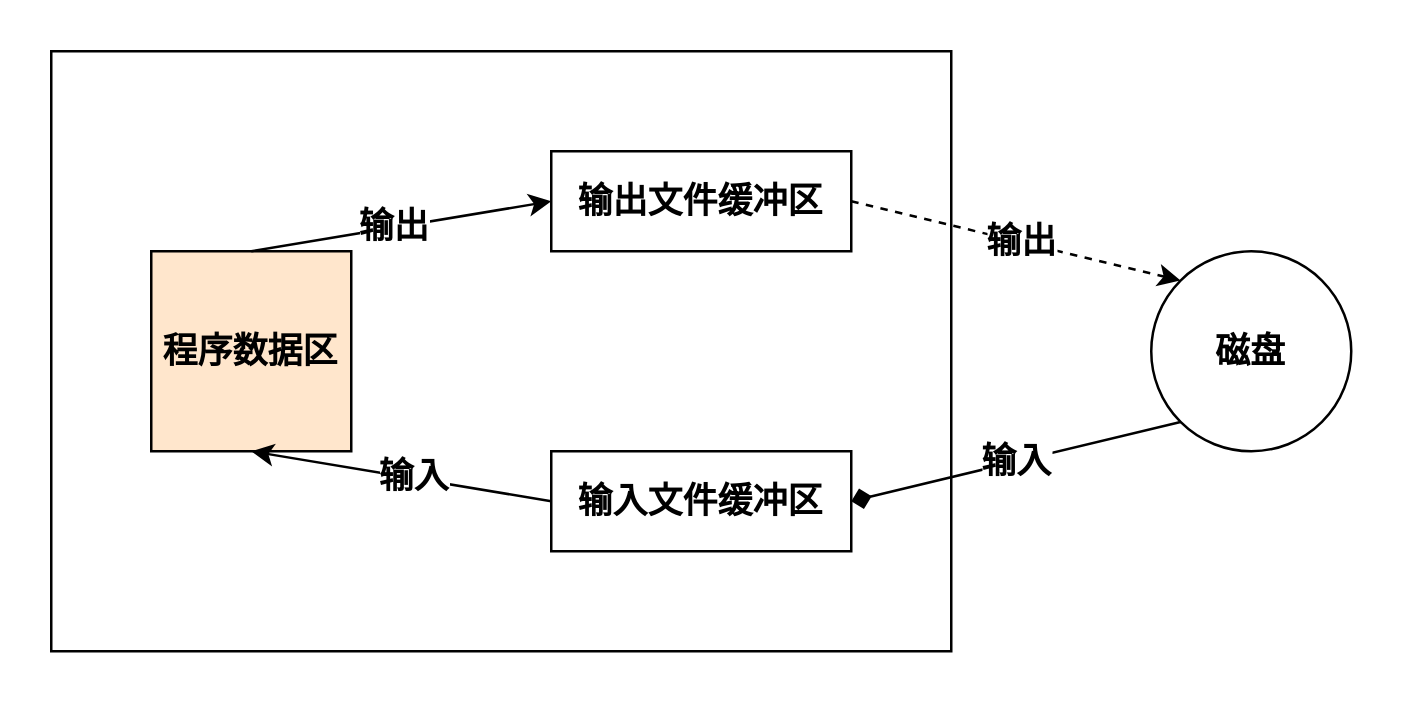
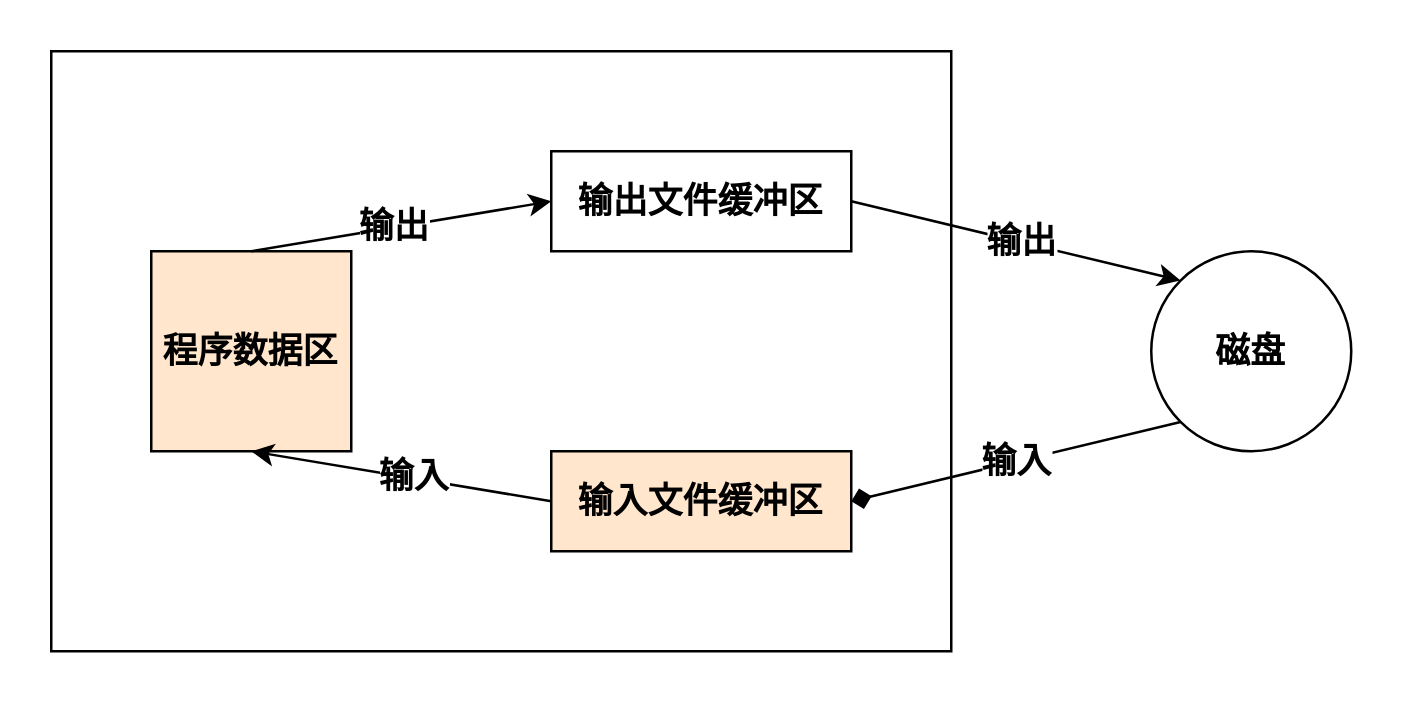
(1110, 263) -> (1110, 263)
(701, 501) -> (701, 501)
